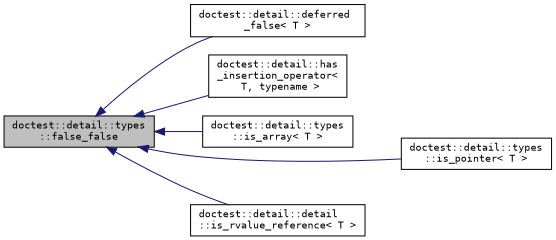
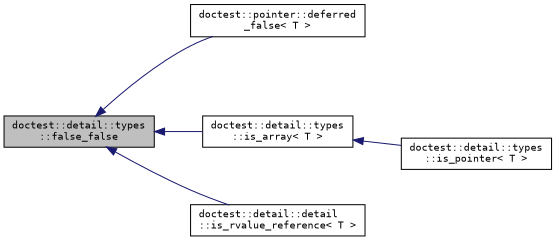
(278, 21) -> (278, 21)
(278, 76) -> none
(274, 161) -> (382, 143)
